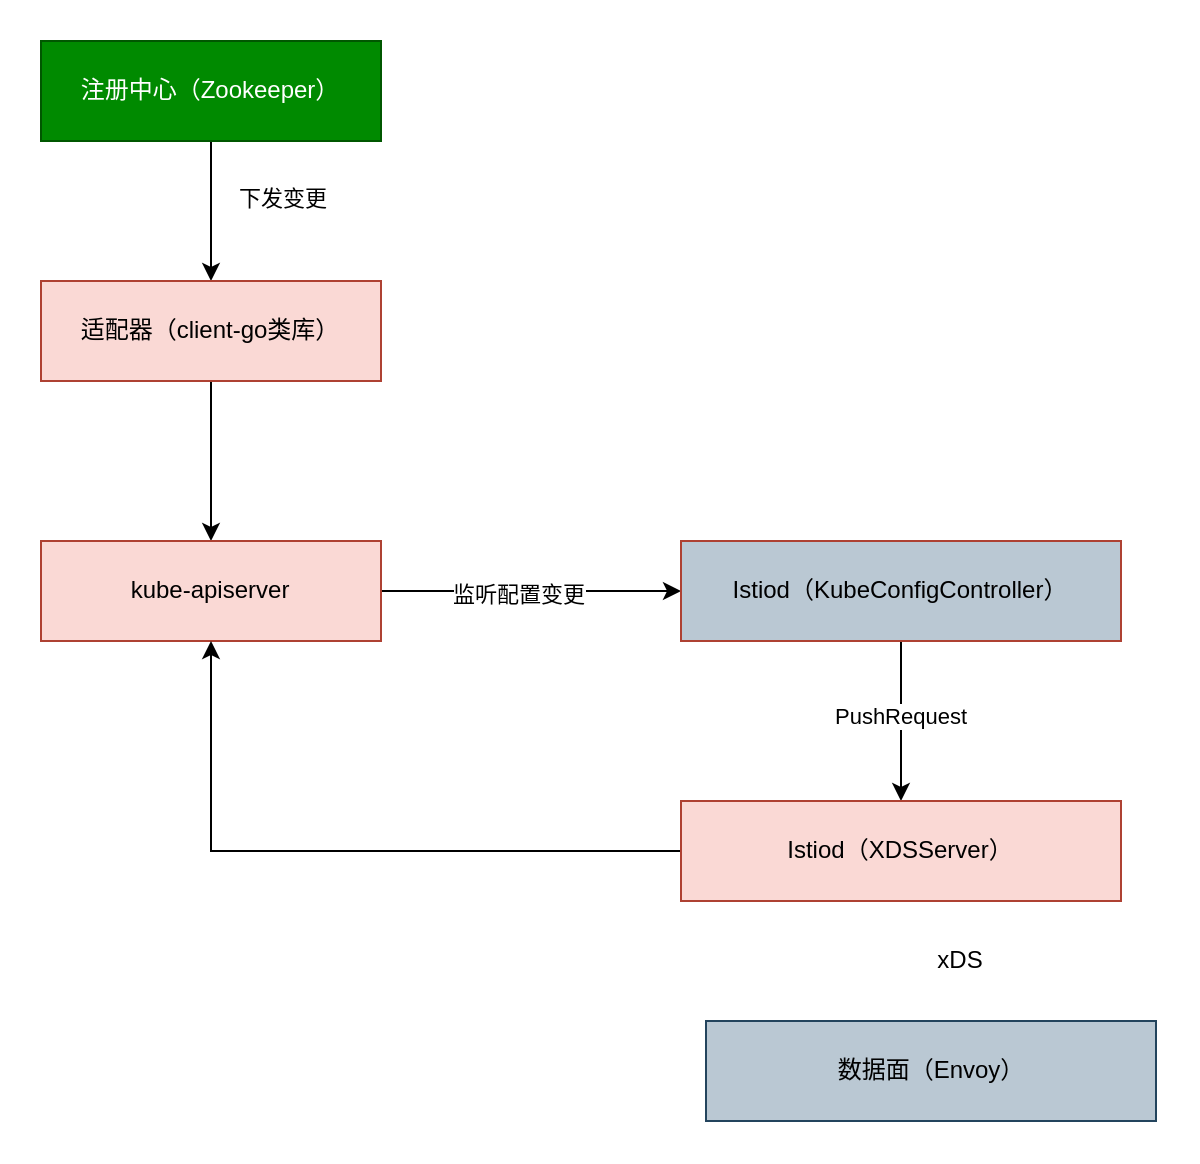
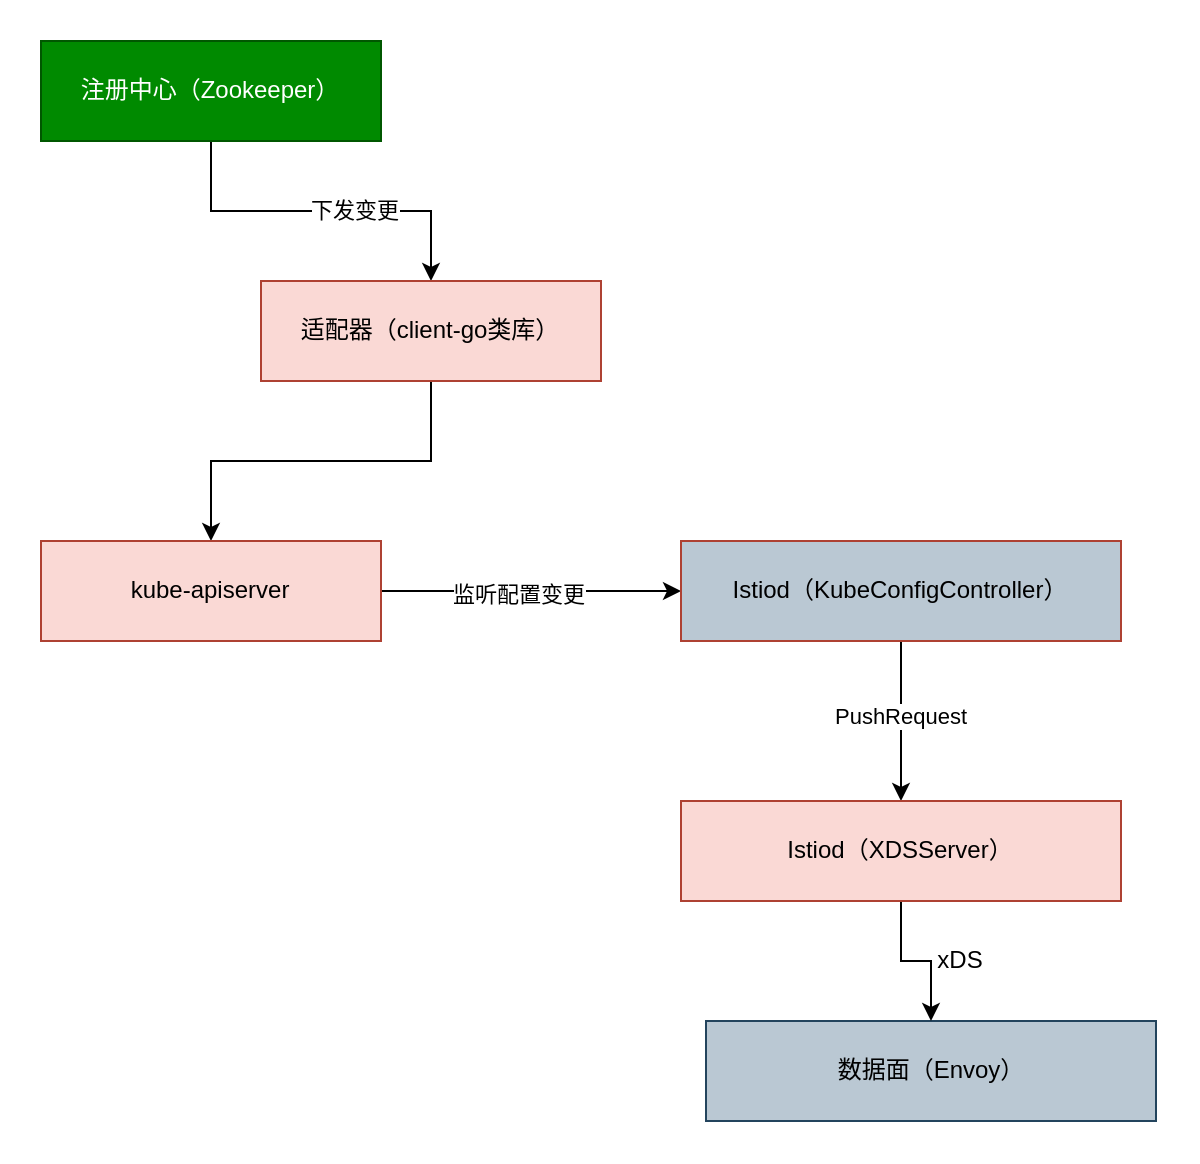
(211, 331) -> (431, 331)
(348, 851) -> (909, 961)
